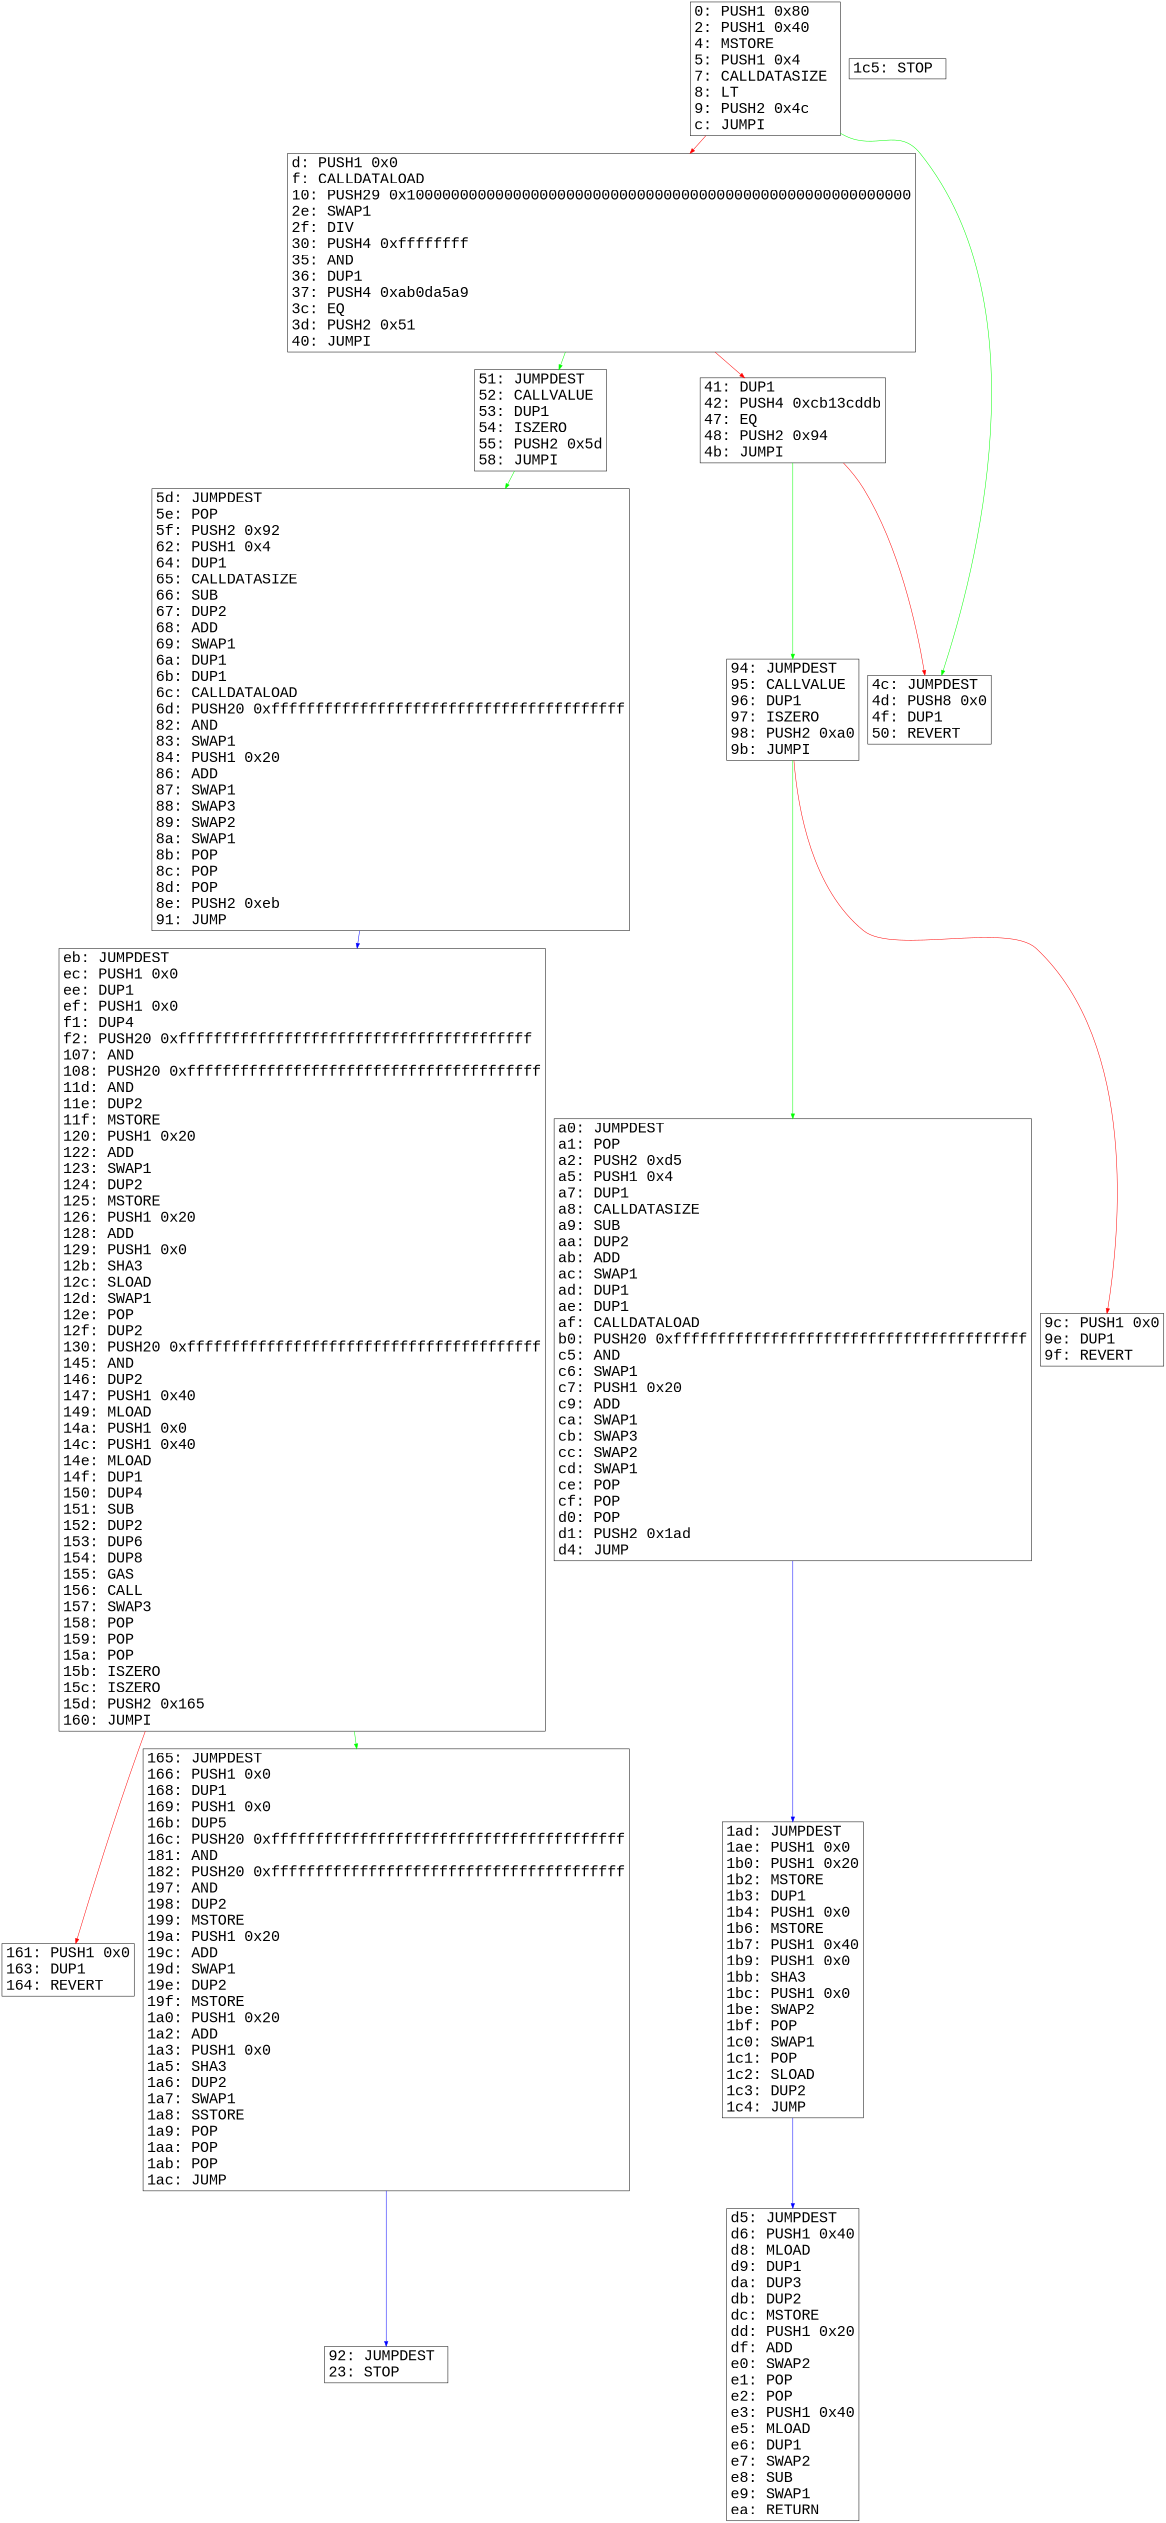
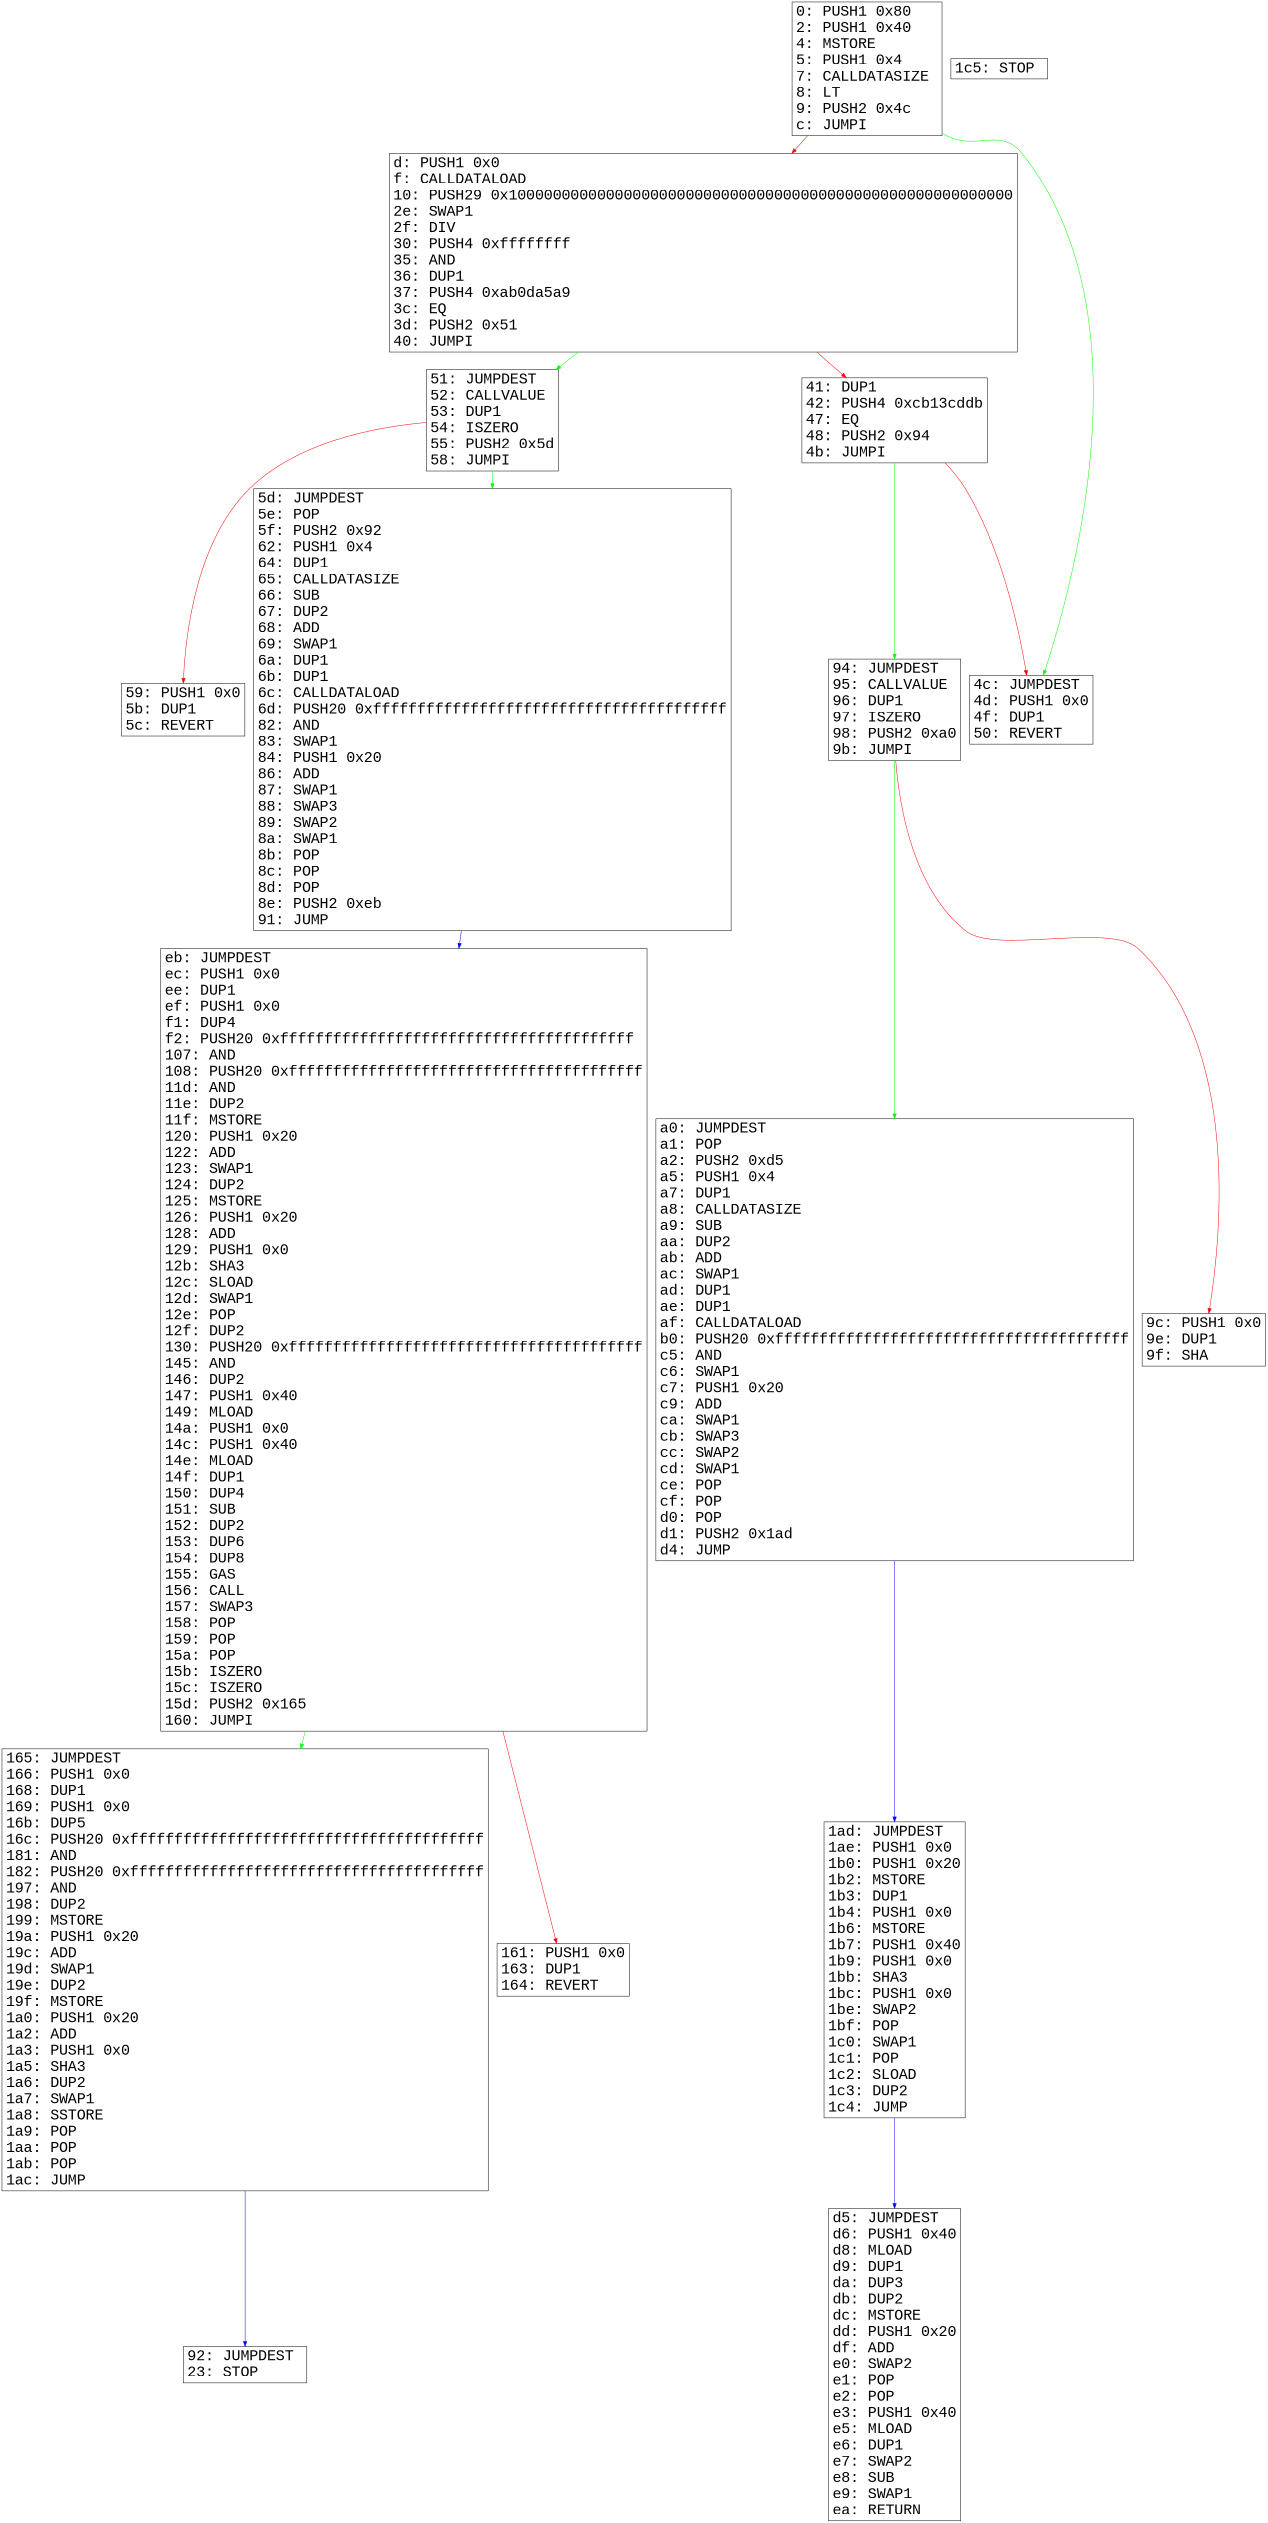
none -> (183, 710)
(929, 710) -> (1031, 710)
(1102, 1340) -> (1204, 1340)
